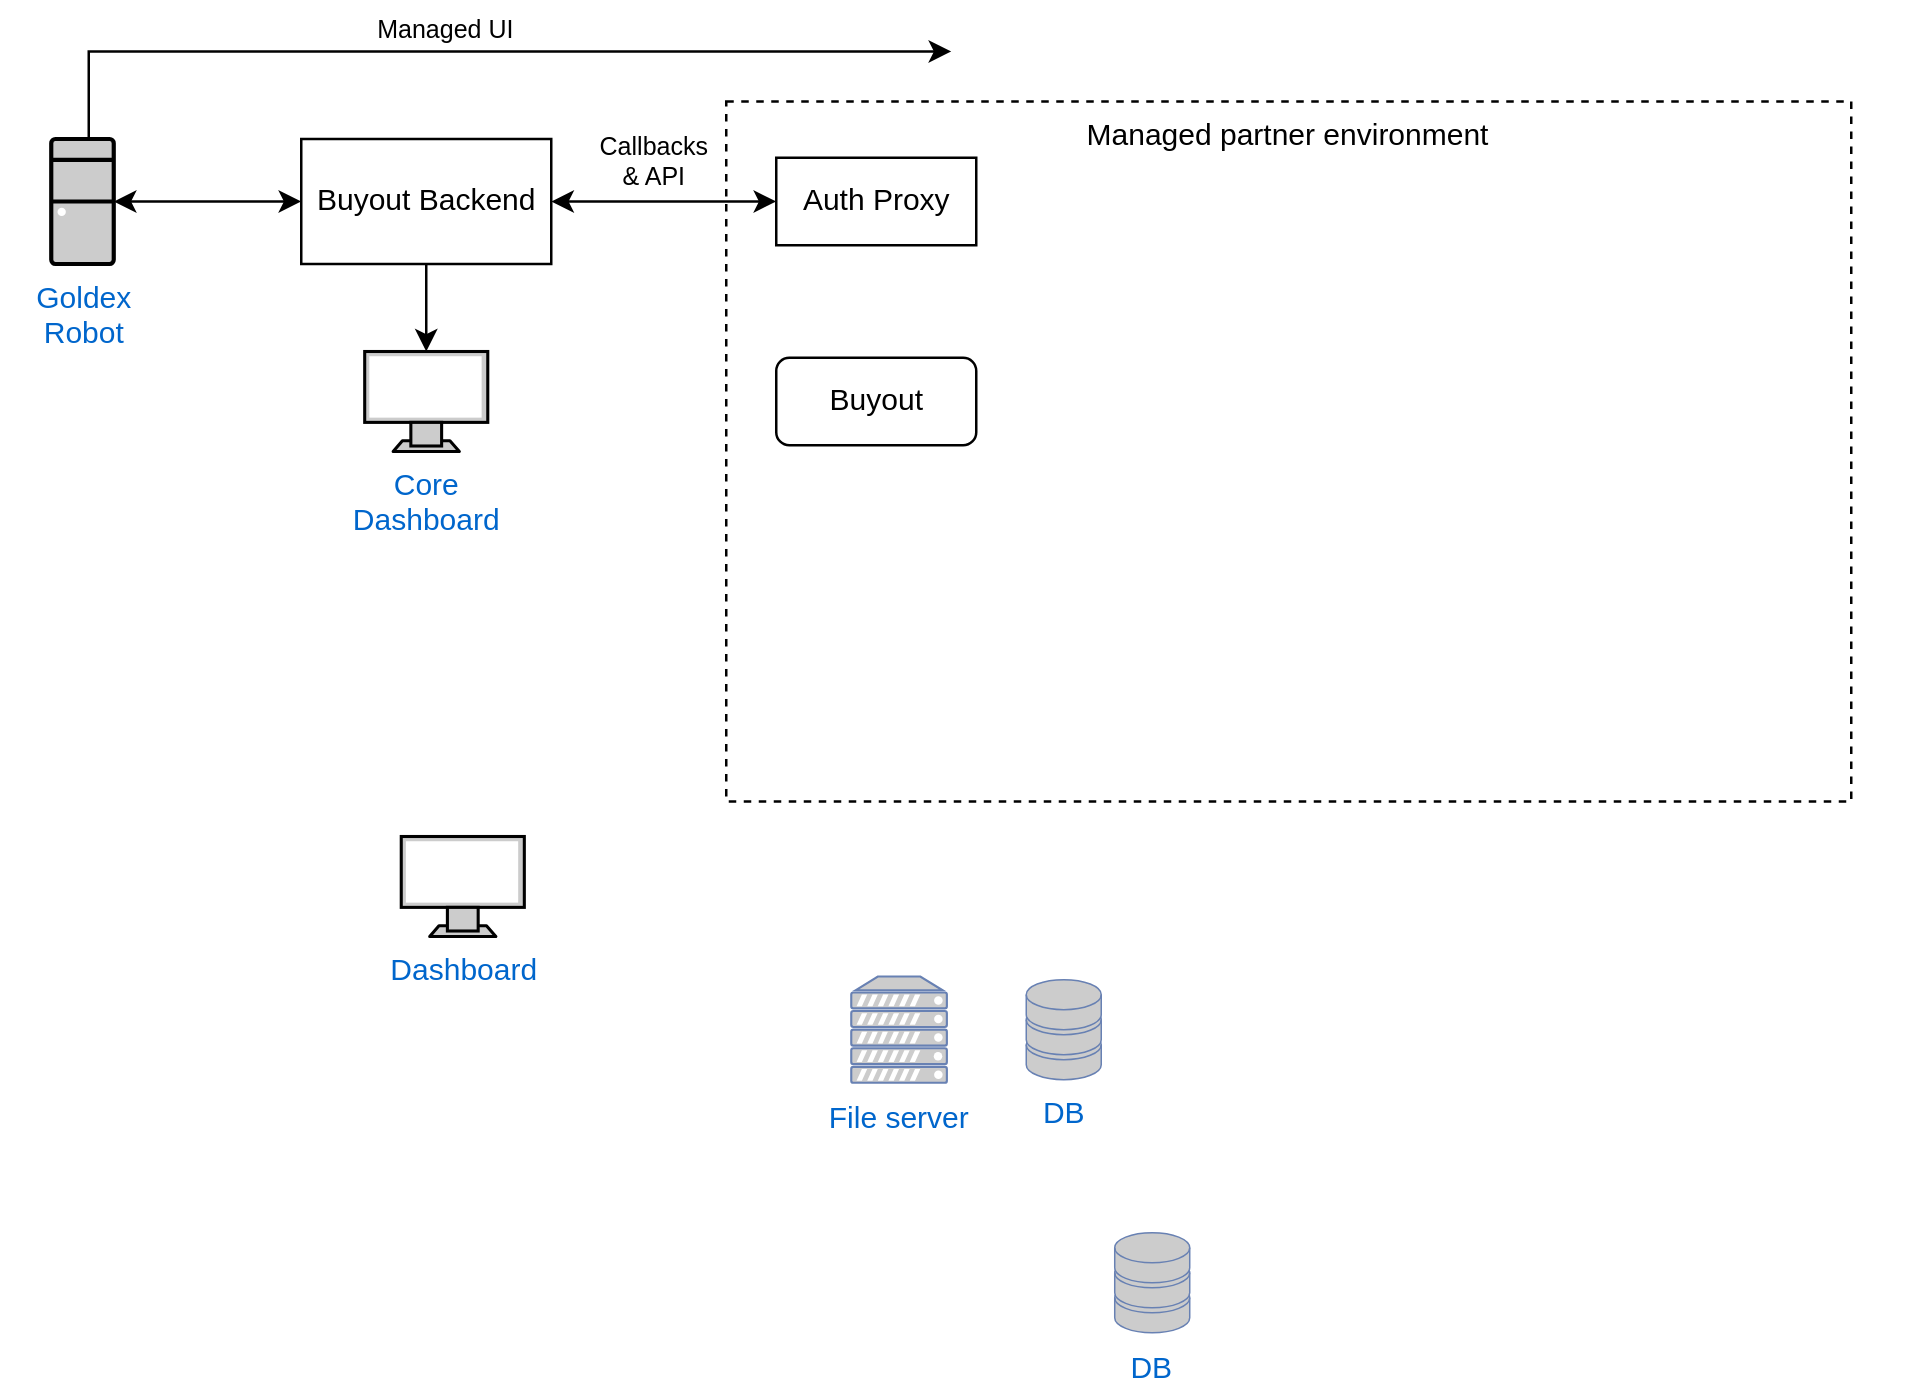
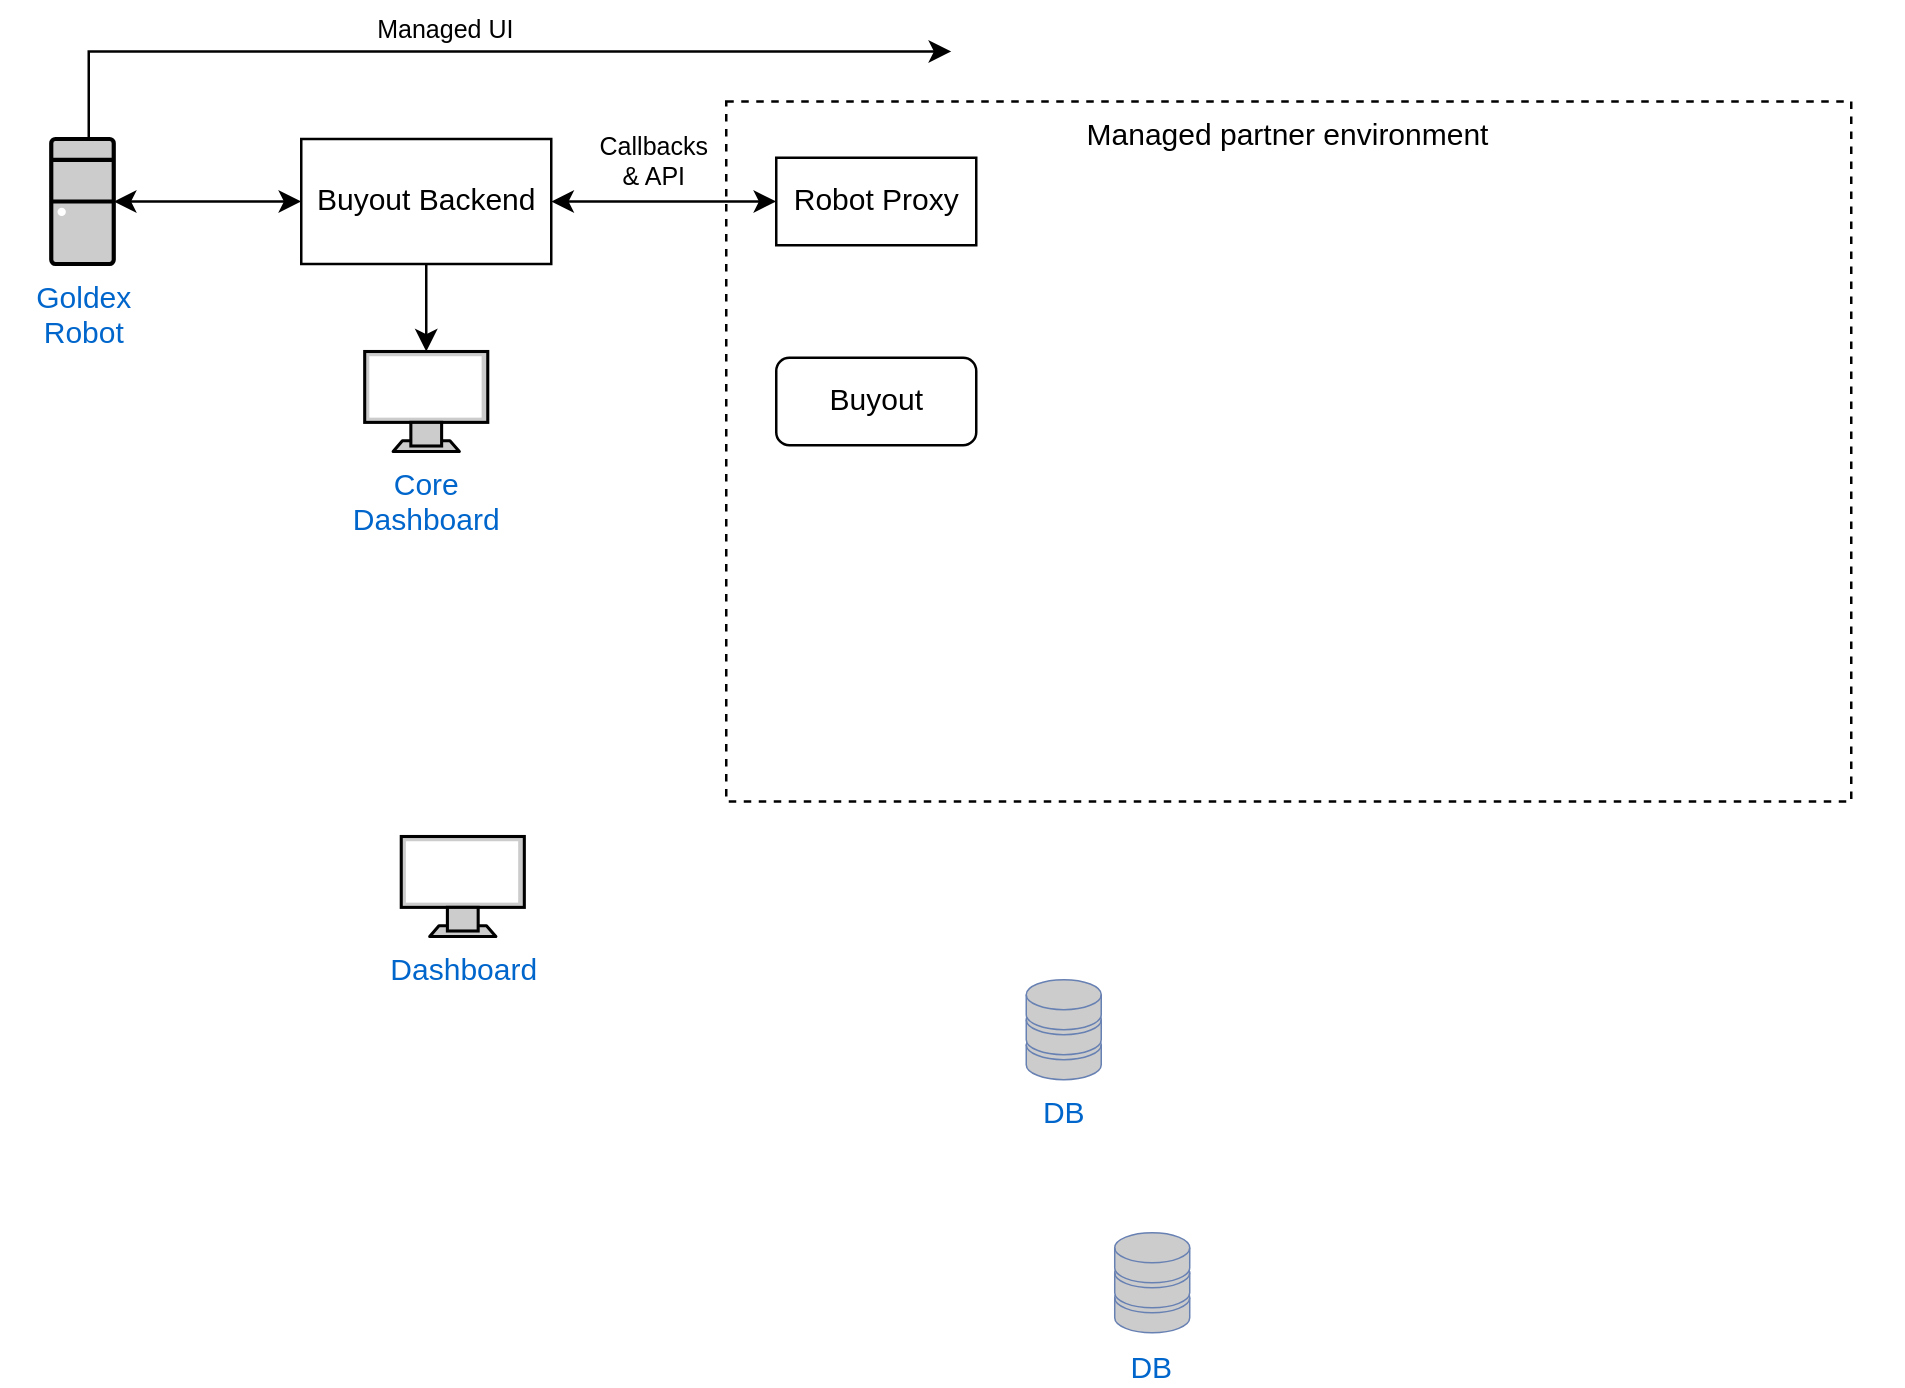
(878, 201) -> (878, 201)
(899, 1029) -> none
